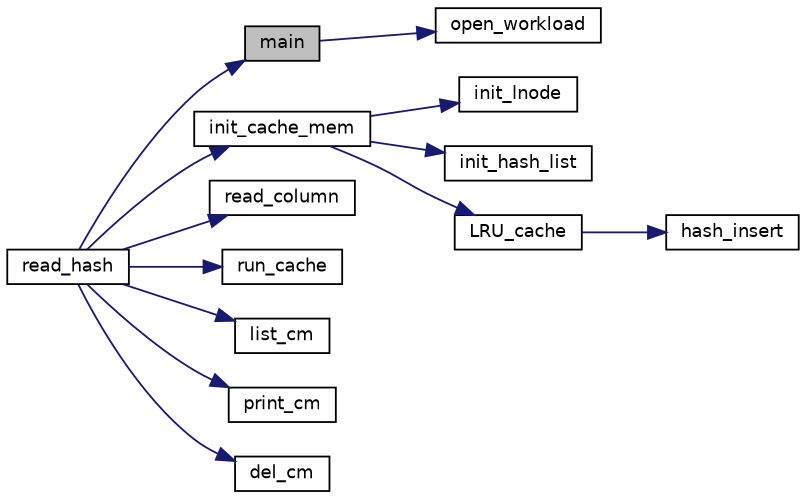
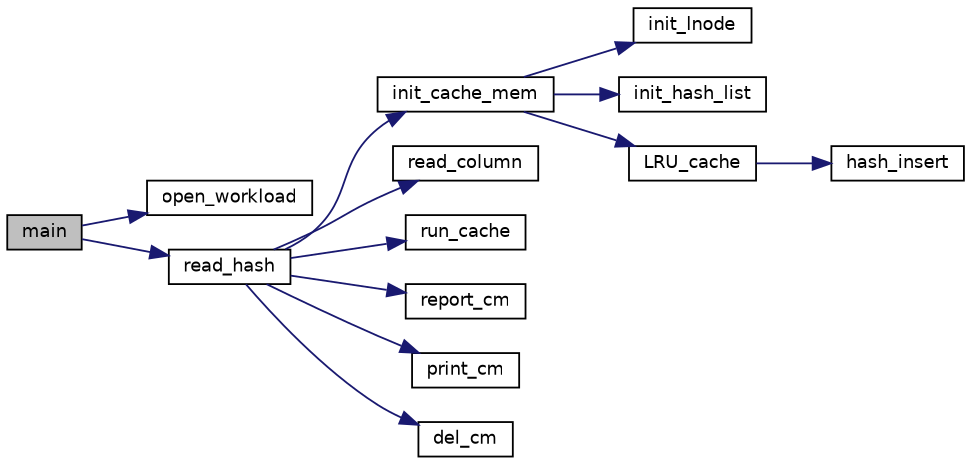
(144, 150) -> (116, 246)
(282, 336) -> (466, 301)
